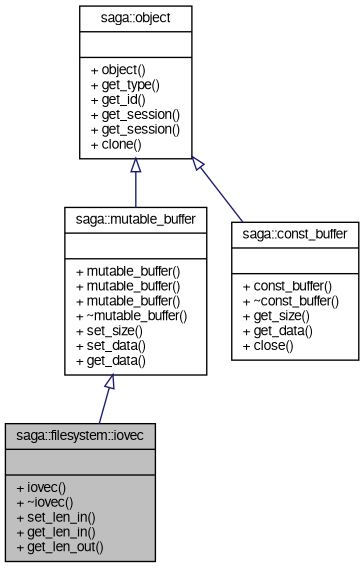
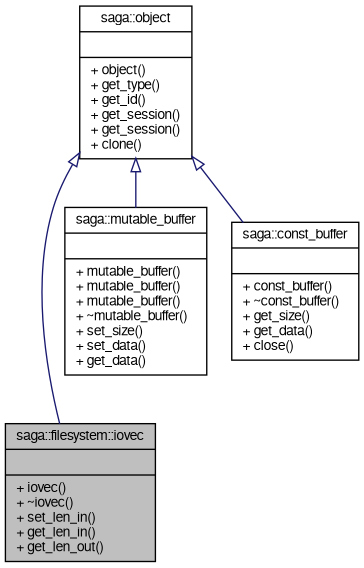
(104, 406) -> (42, 292)
